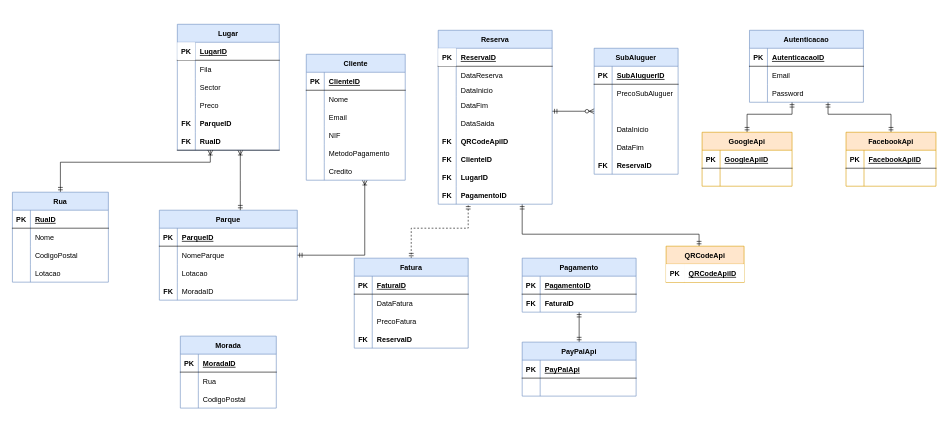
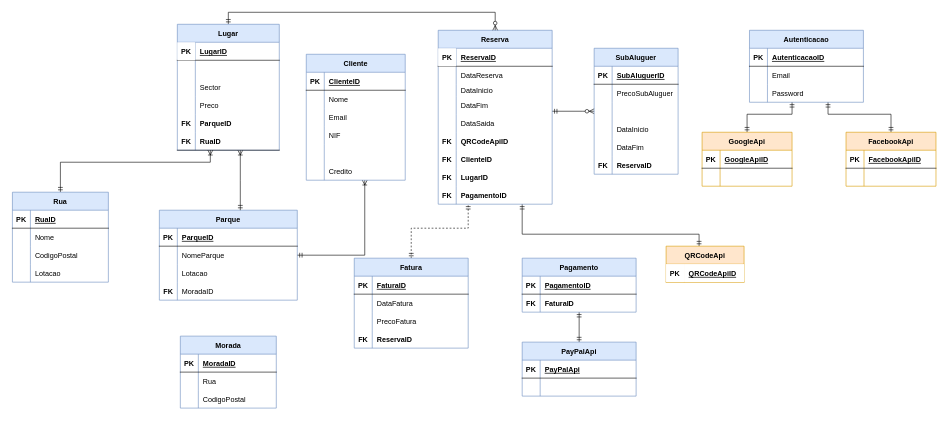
none -> (364, 12)
(237, 69) -> none
(365, 153) -> none
